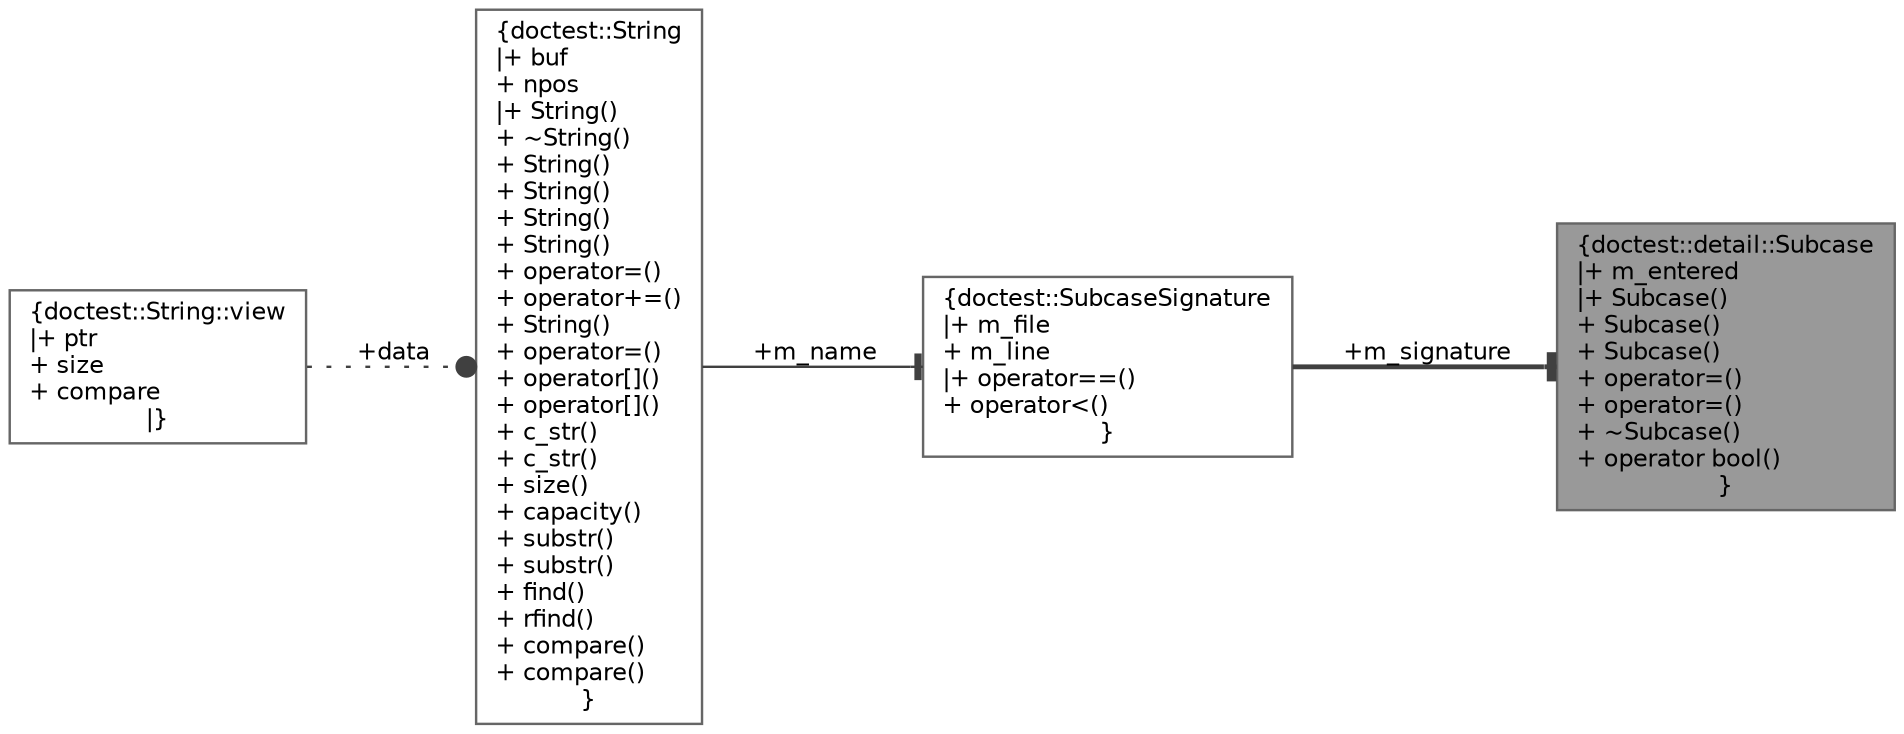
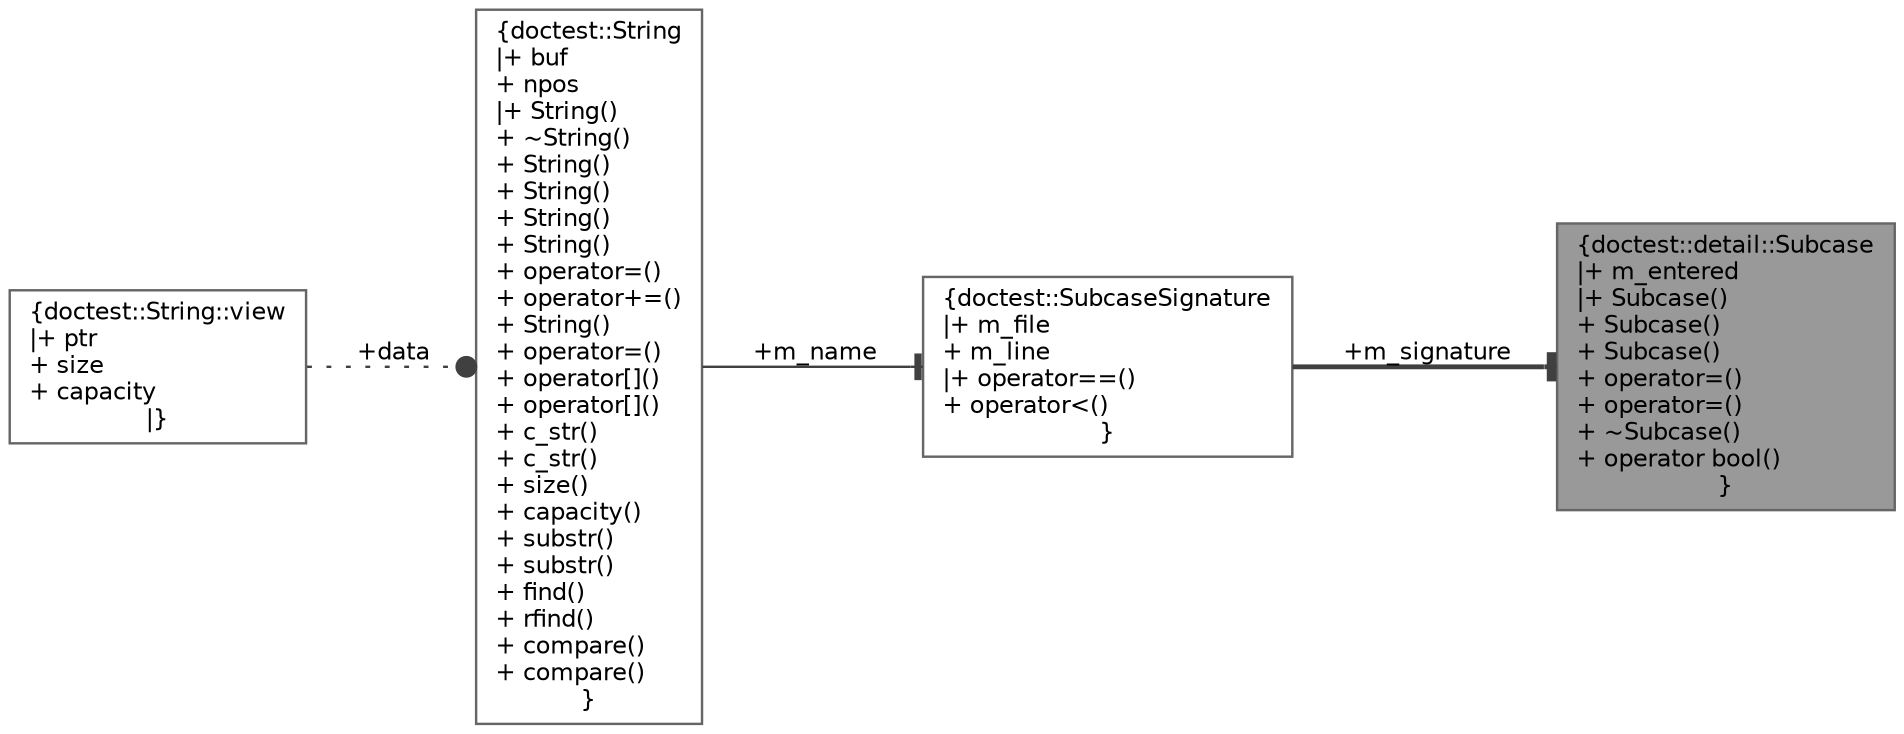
(158, 367) -> (158, 367)
